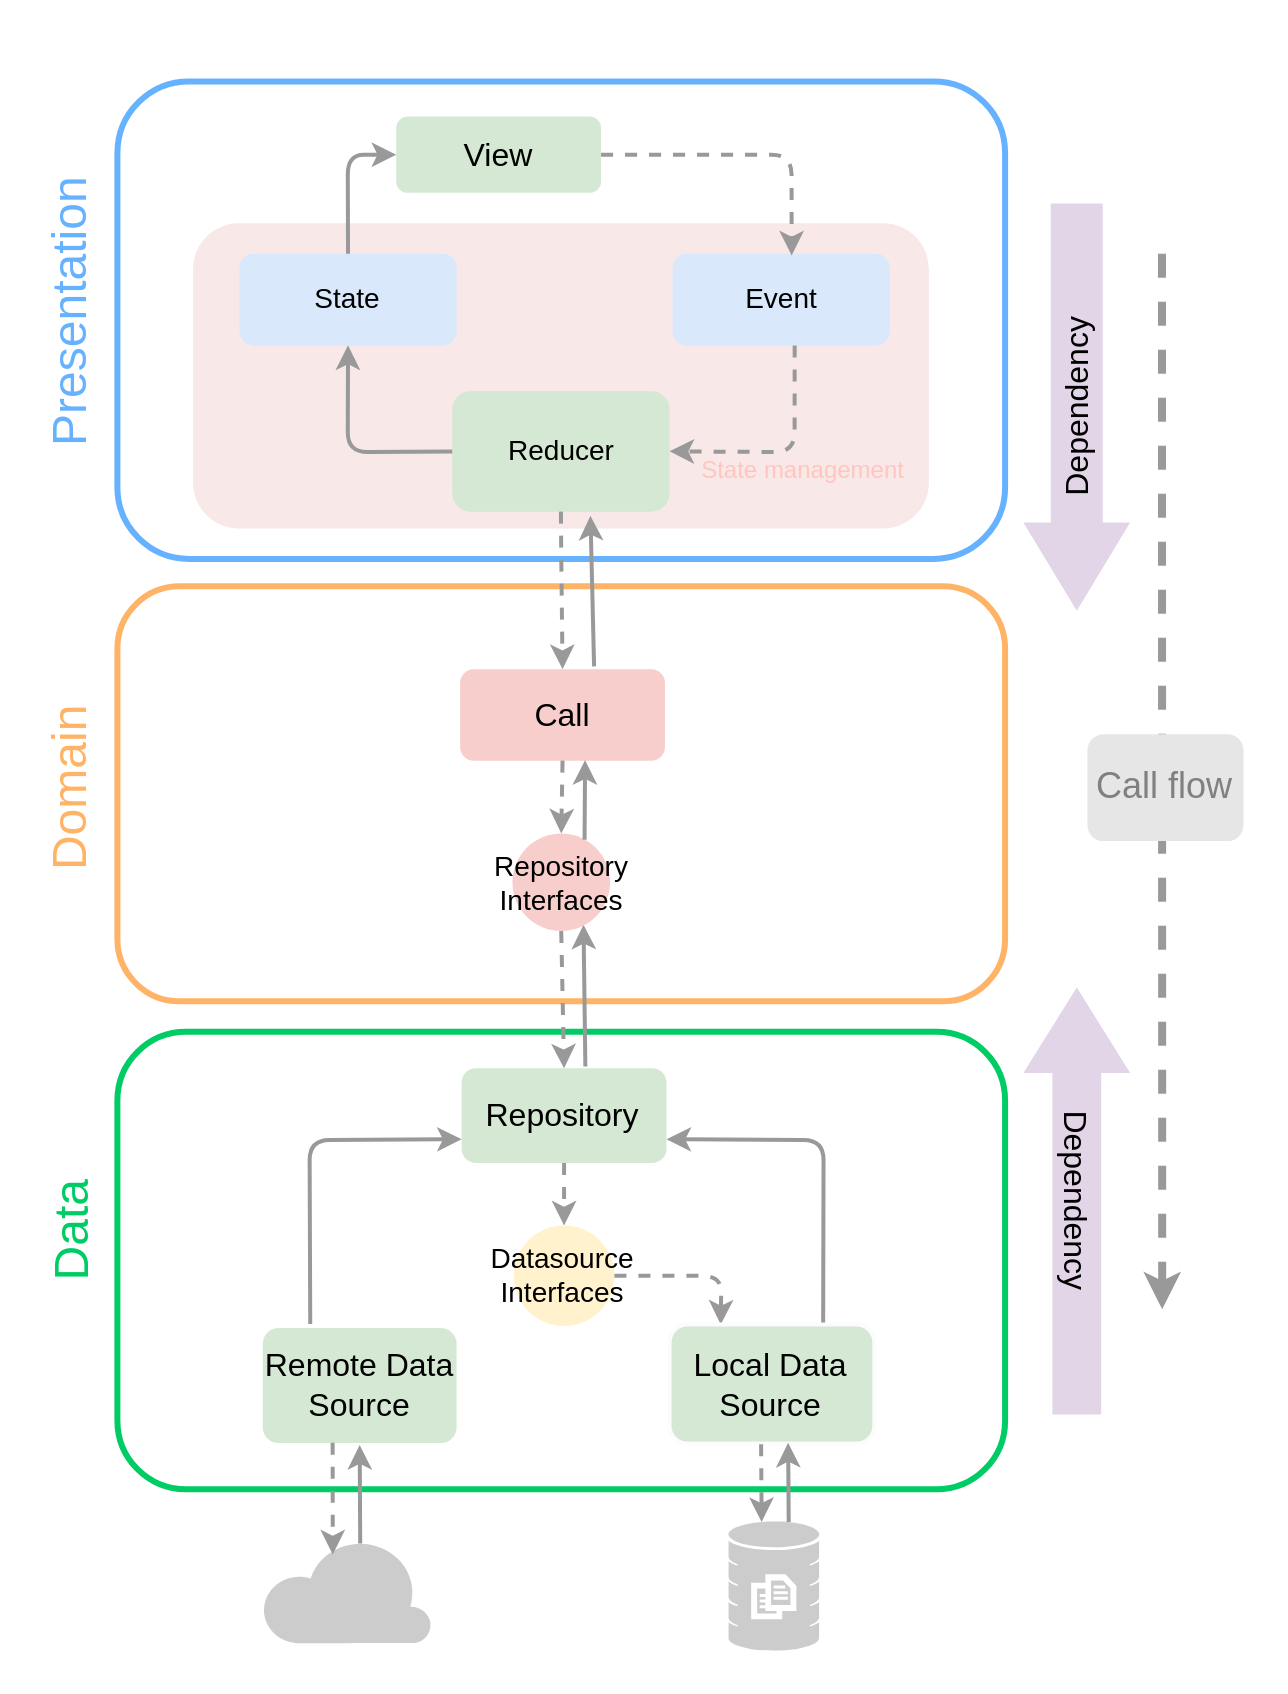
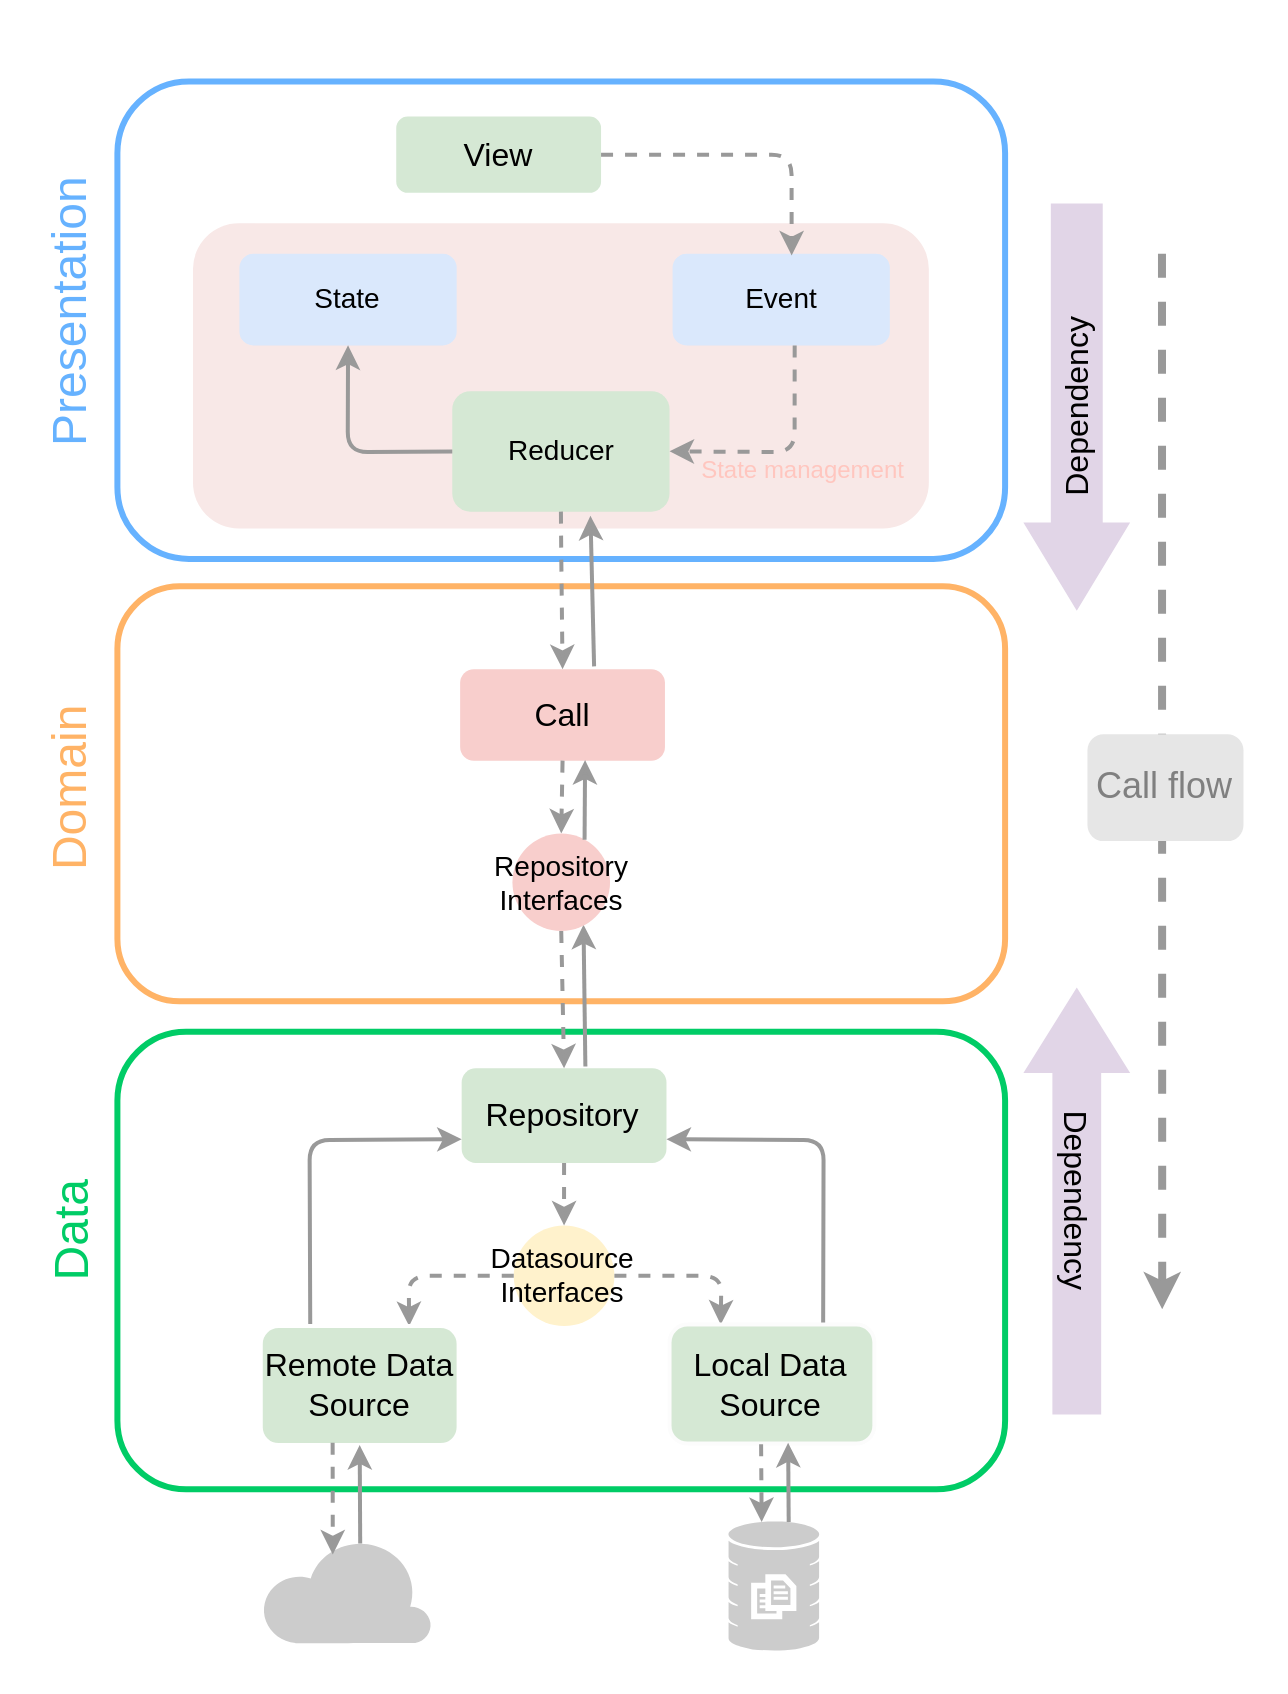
(348, 195) -> none
none -> (484, 1276)
